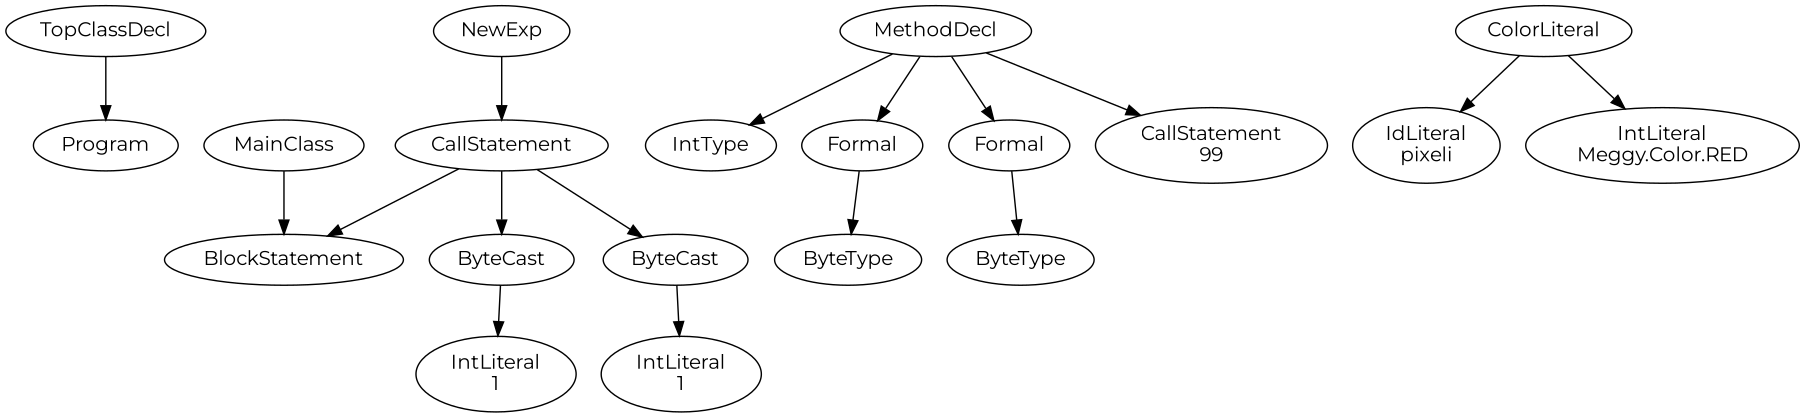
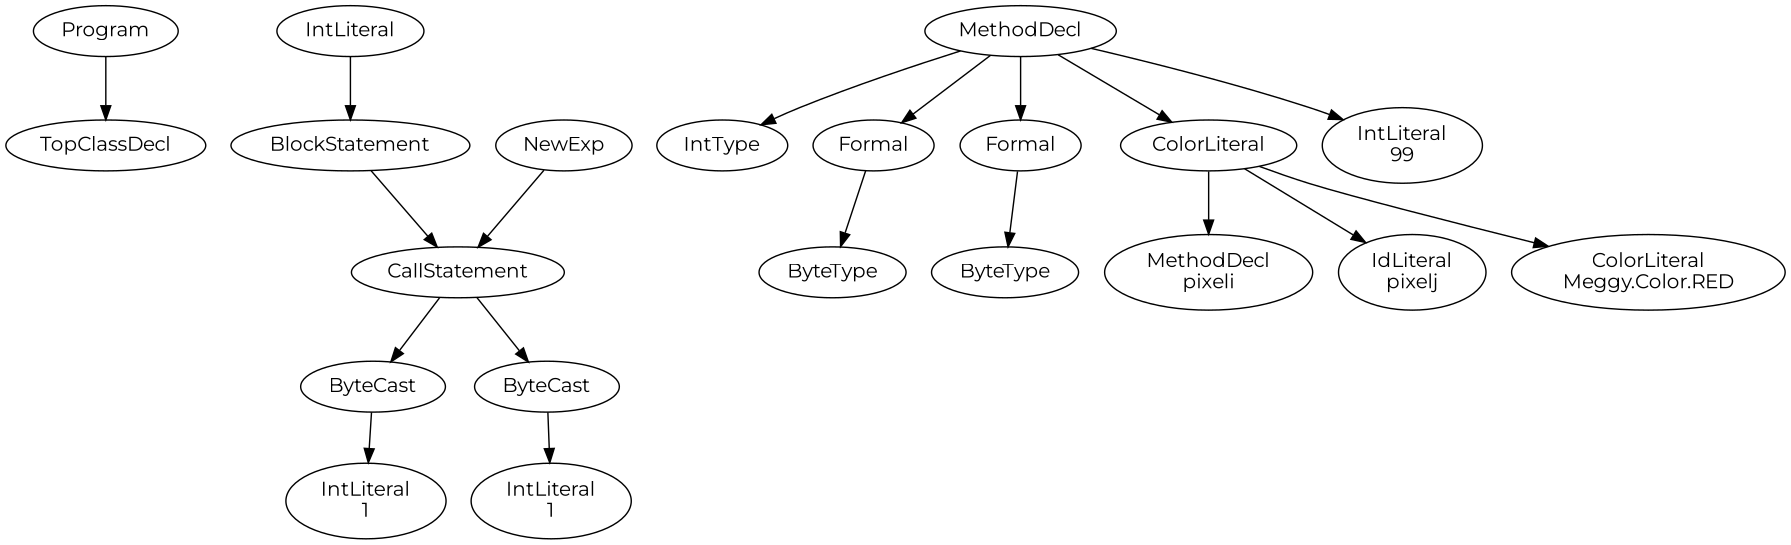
(106, 81) -> (106, 81)
none -> (1109, 85)
(284, 145) -> (350, 31)
(1211, 145) -> (1402, 145)
(1426, 145) -> (1209, 272)
(1662, 145) -> (1648, 272)
(399, 199) -> (399, 203)
none -> (1412, 272)
